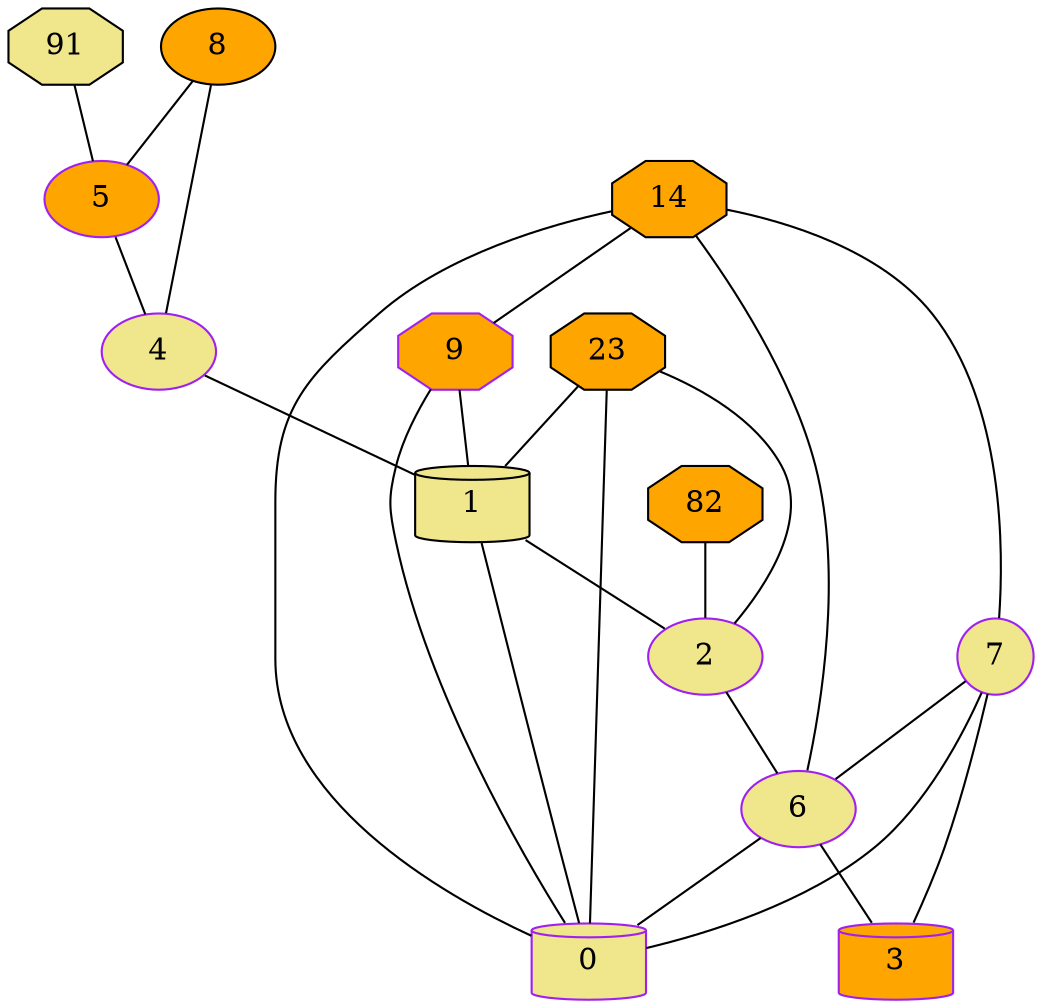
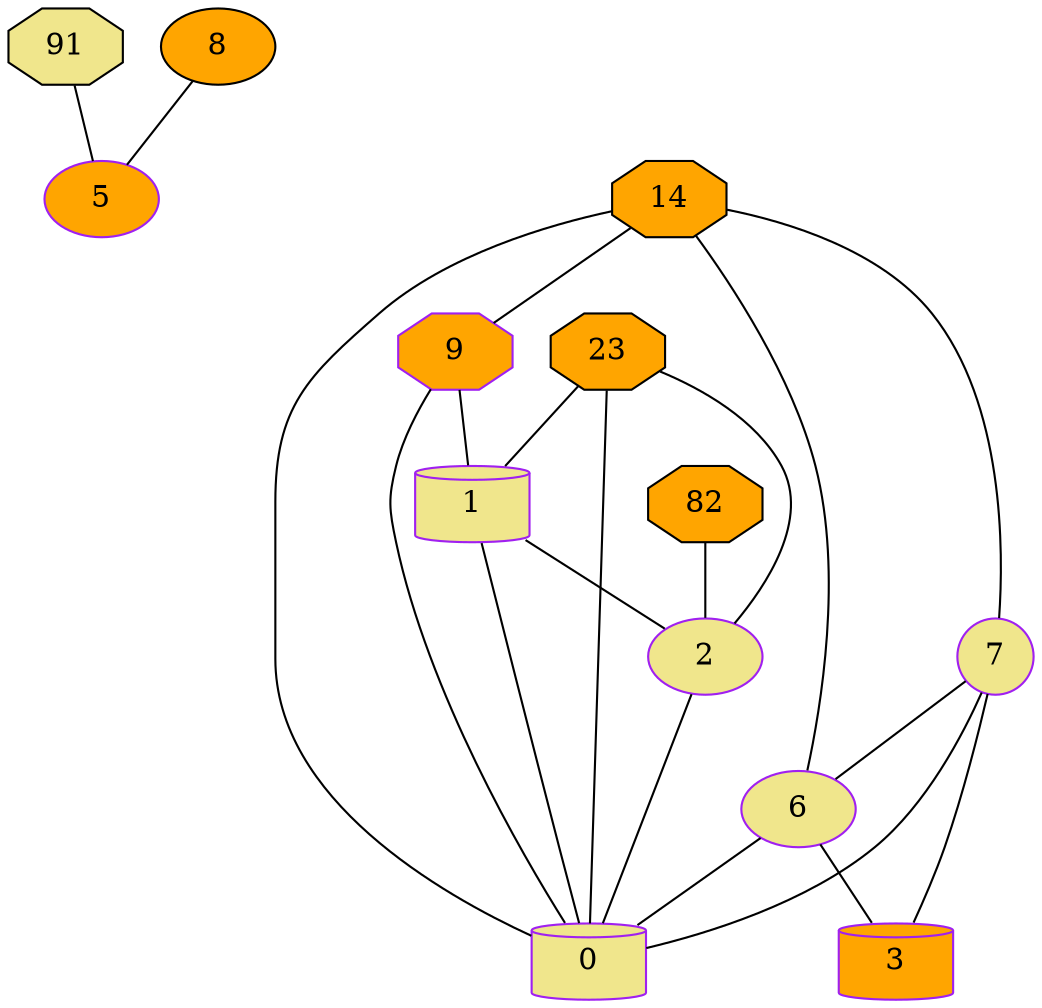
(159, 352) -> none
(472, 504) -> (472, 504)
(752, 733) -> (647, 809)
